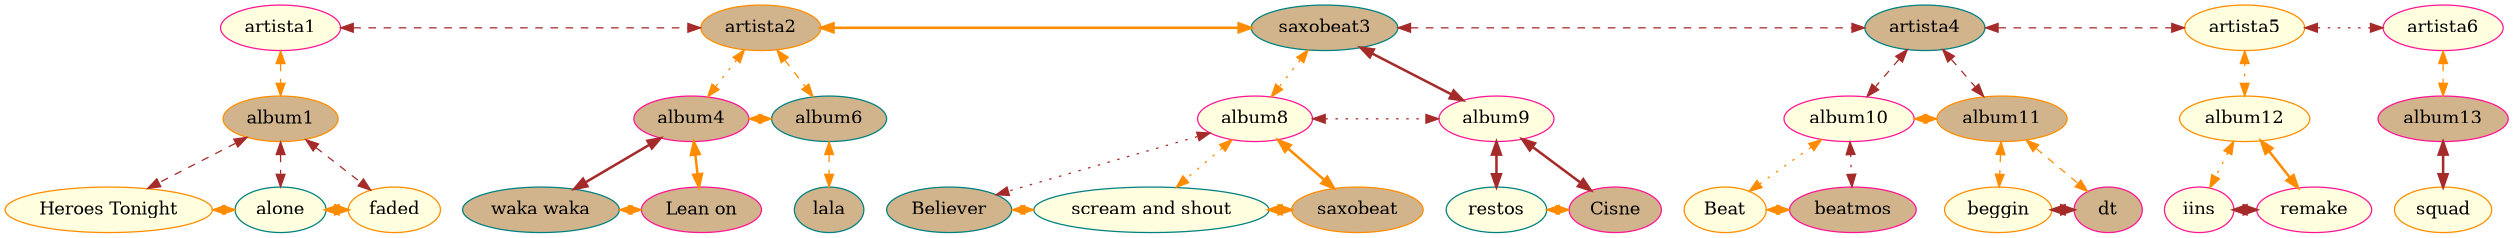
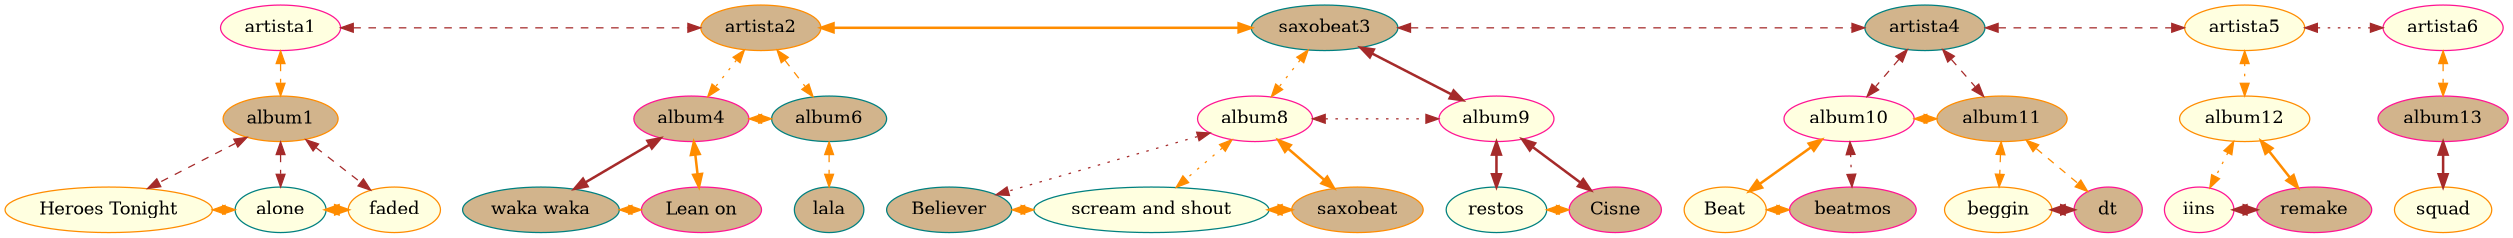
(1785, 166) -> (1785, 166)
(2314, 210) -> (2314, 210)
